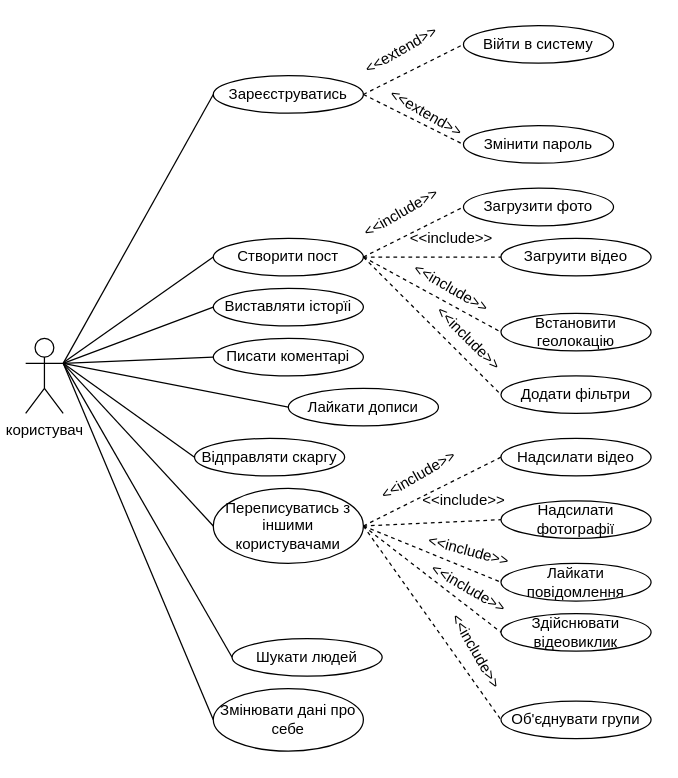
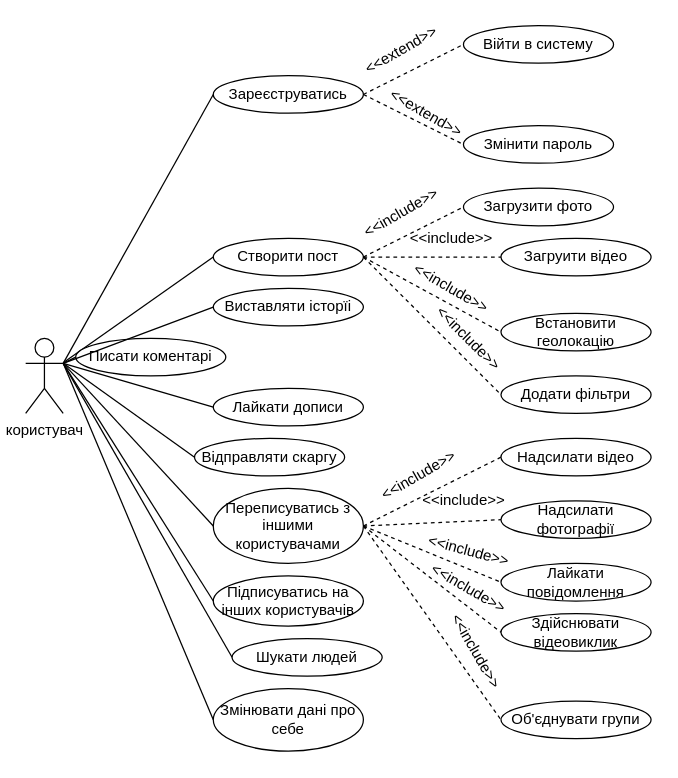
(288, 357) -> (151, 357)
(363, 407) -> (288, 407)
none -> (147, 495)
none -> (288, 601)
